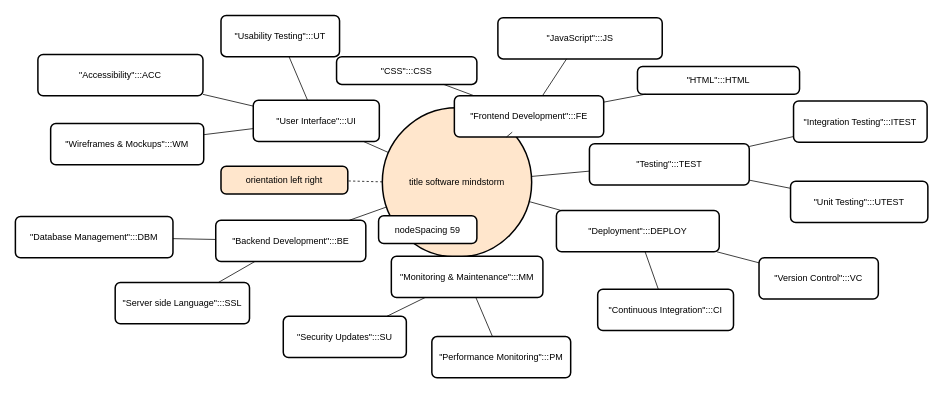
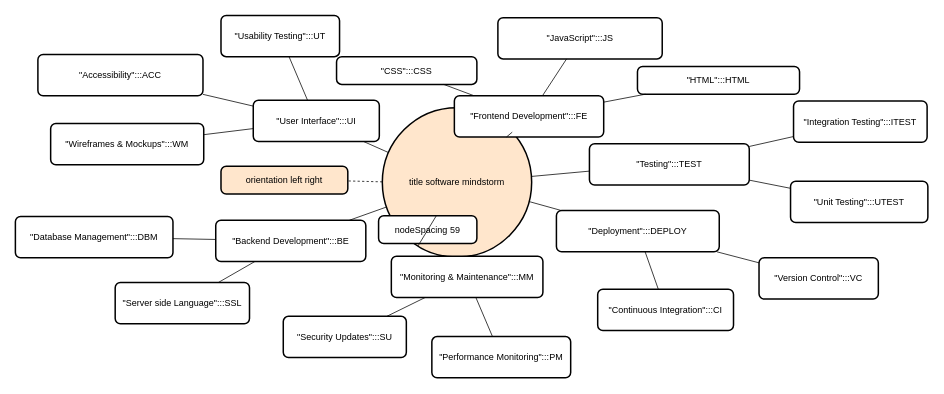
none -> (427, 231)
